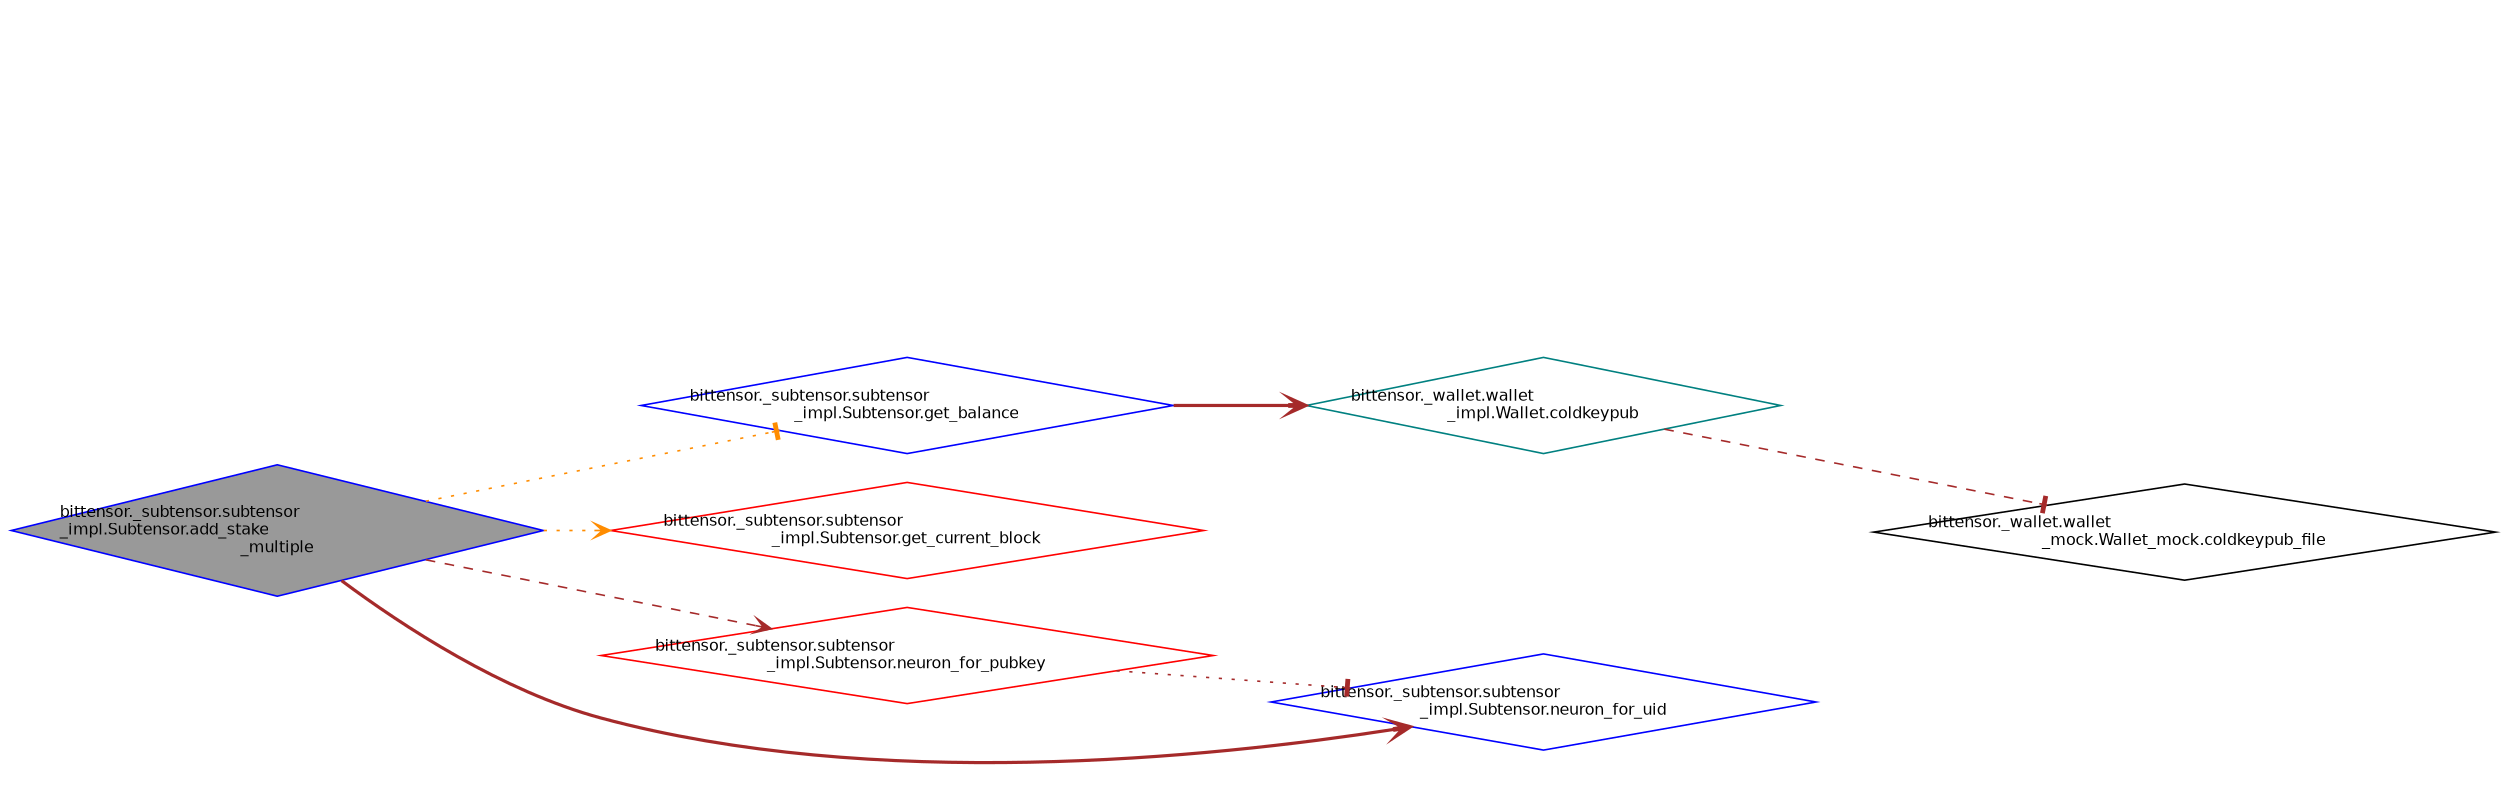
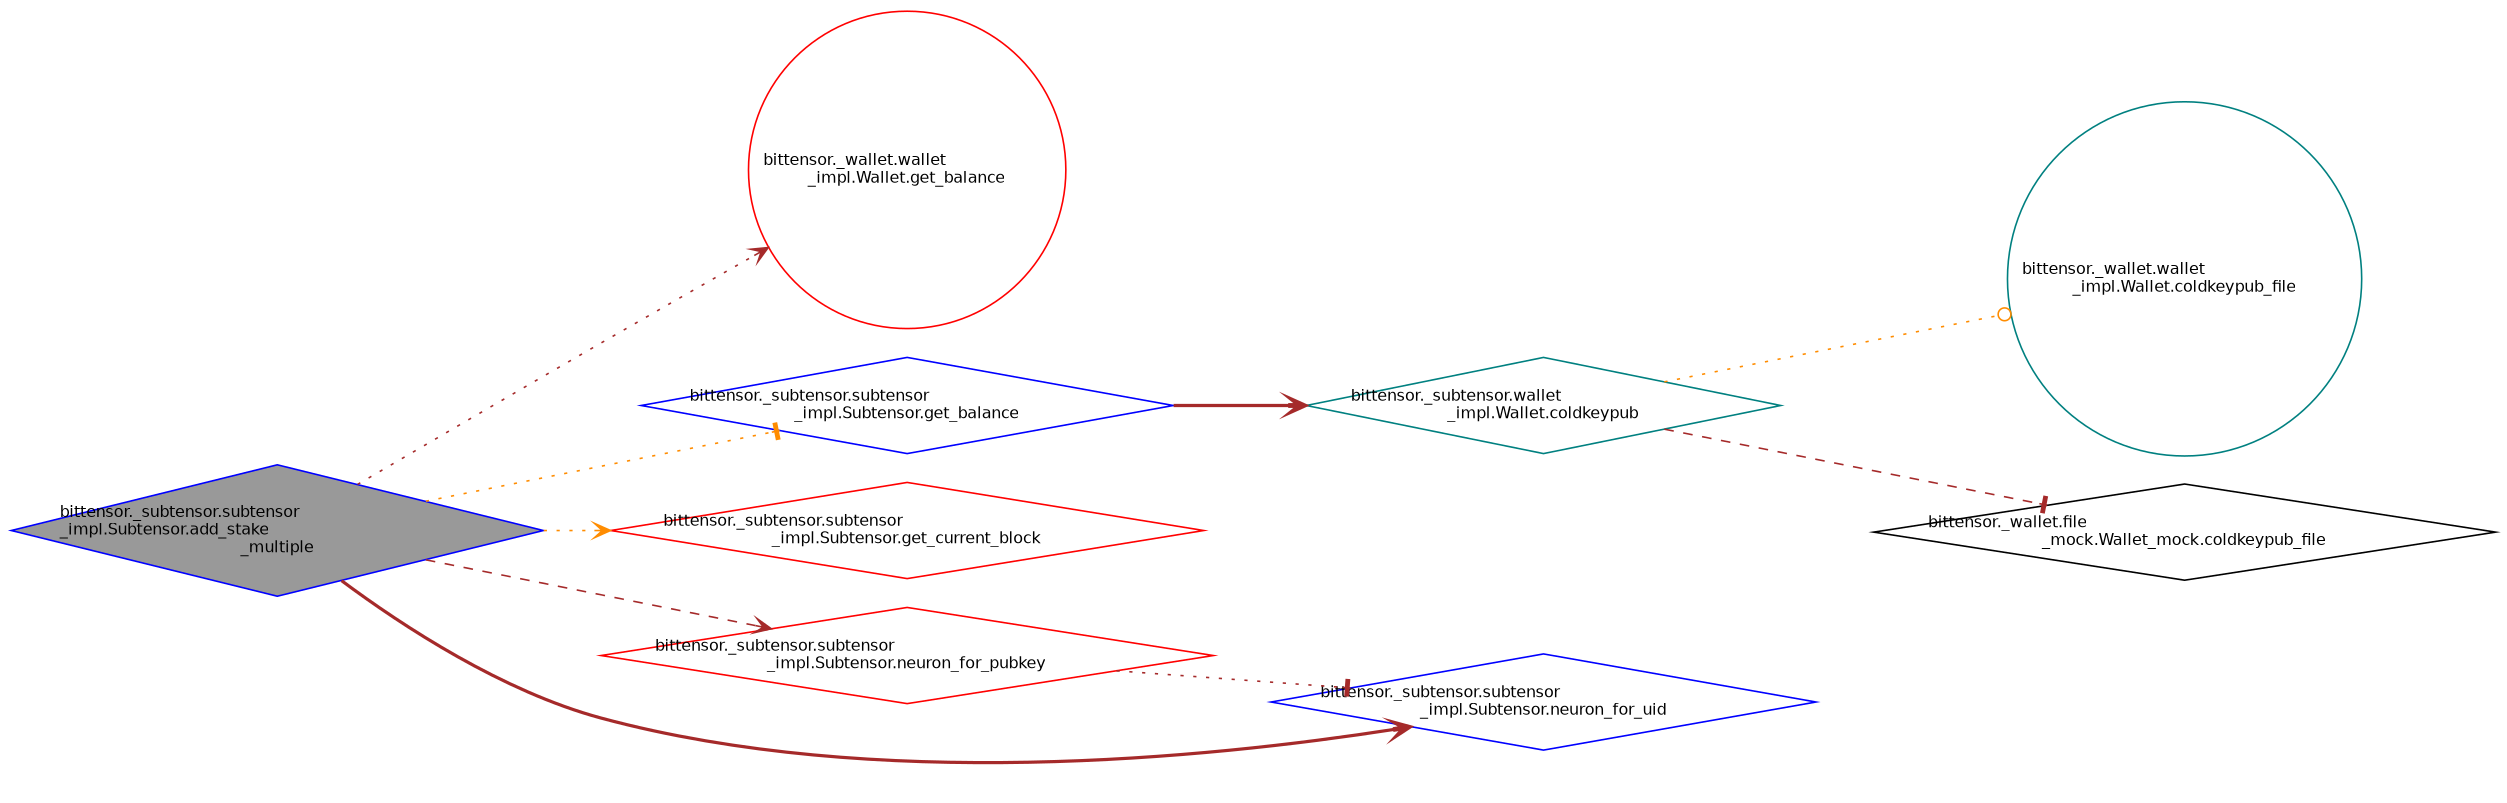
none -> (907, 170)
none -> (2185, 279)
(1543, 405) -> (1543, 406)
(2185, 532) -> (2185, 532)
